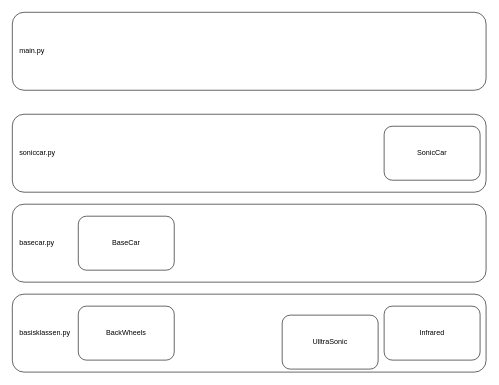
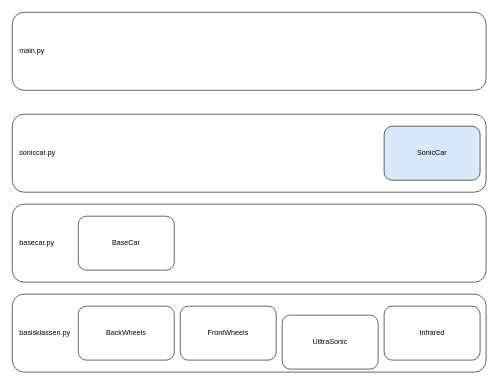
(432, 153) -> (432, 153)
none -> (228, 333)
